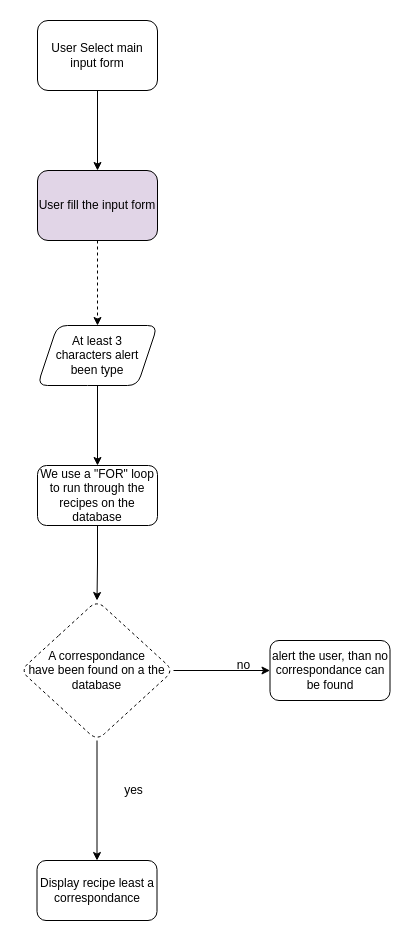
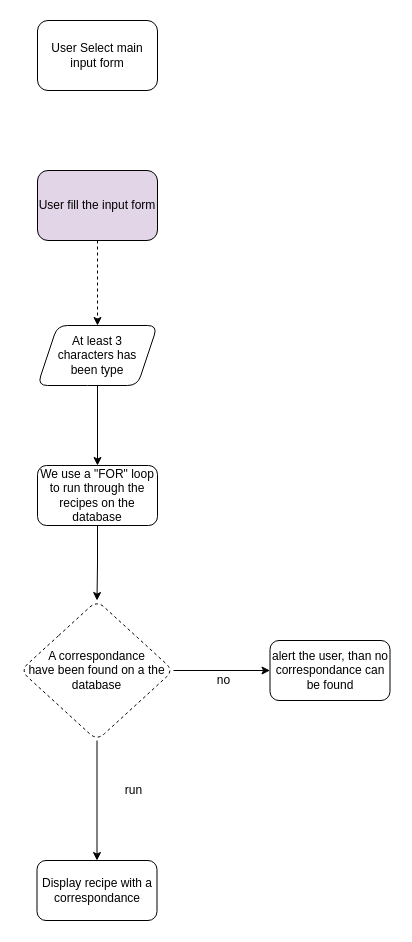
(98, 127) -> none
(98, 356) -> (98, 356)
(244, 666) -> (224, 681)
(134, 791) -> (134, 791)
(98, 891) -> (98, 891)
